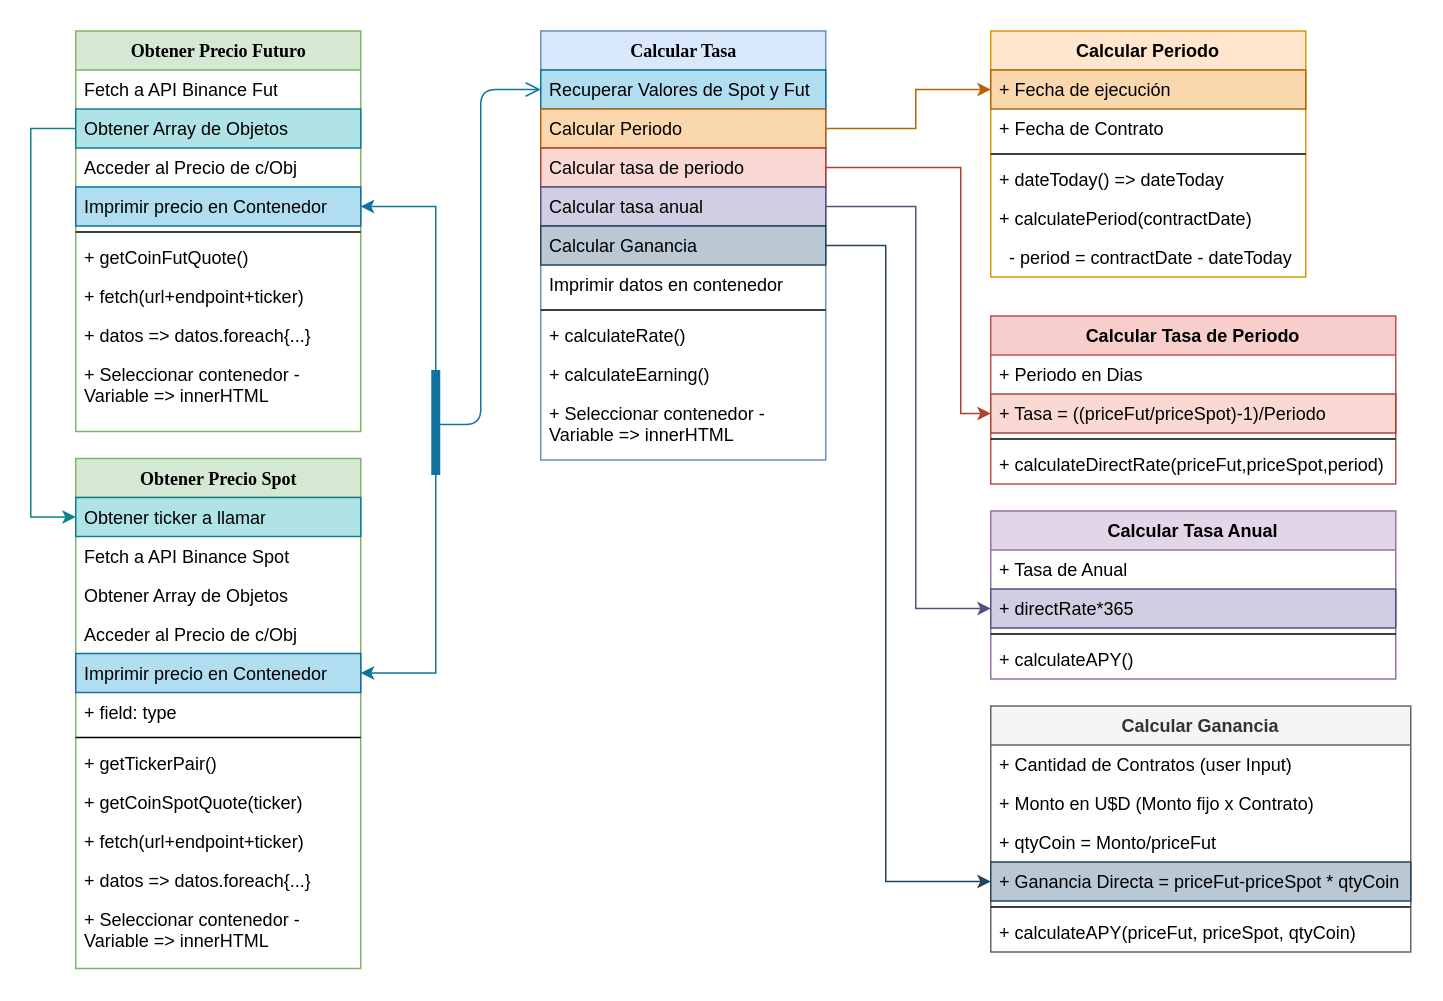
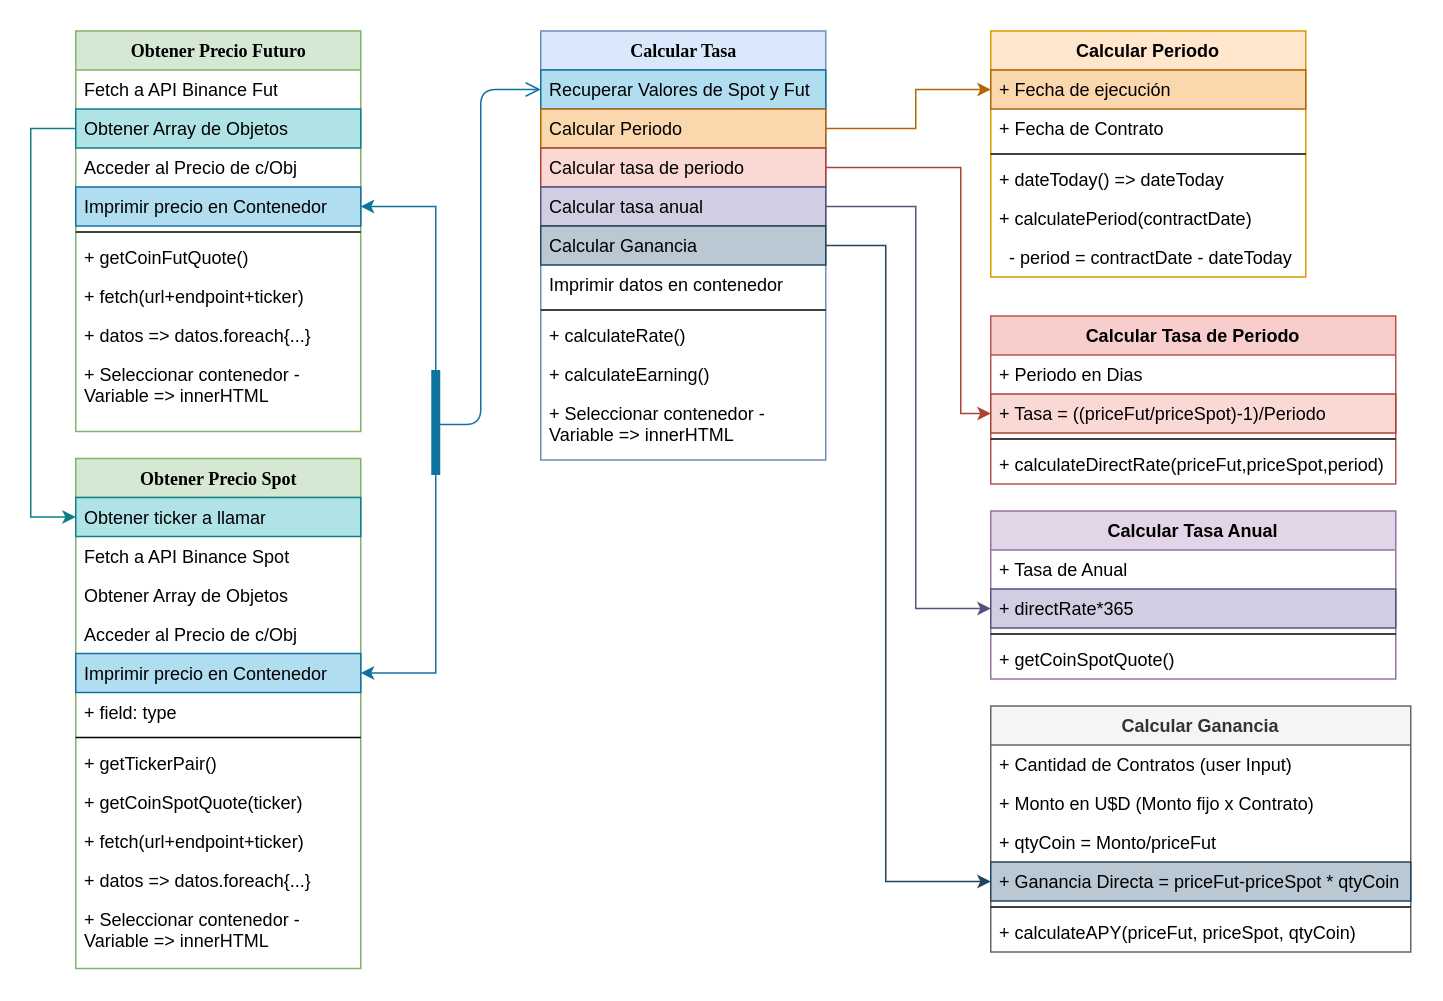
(1073, 660) -> (1095, 660)
